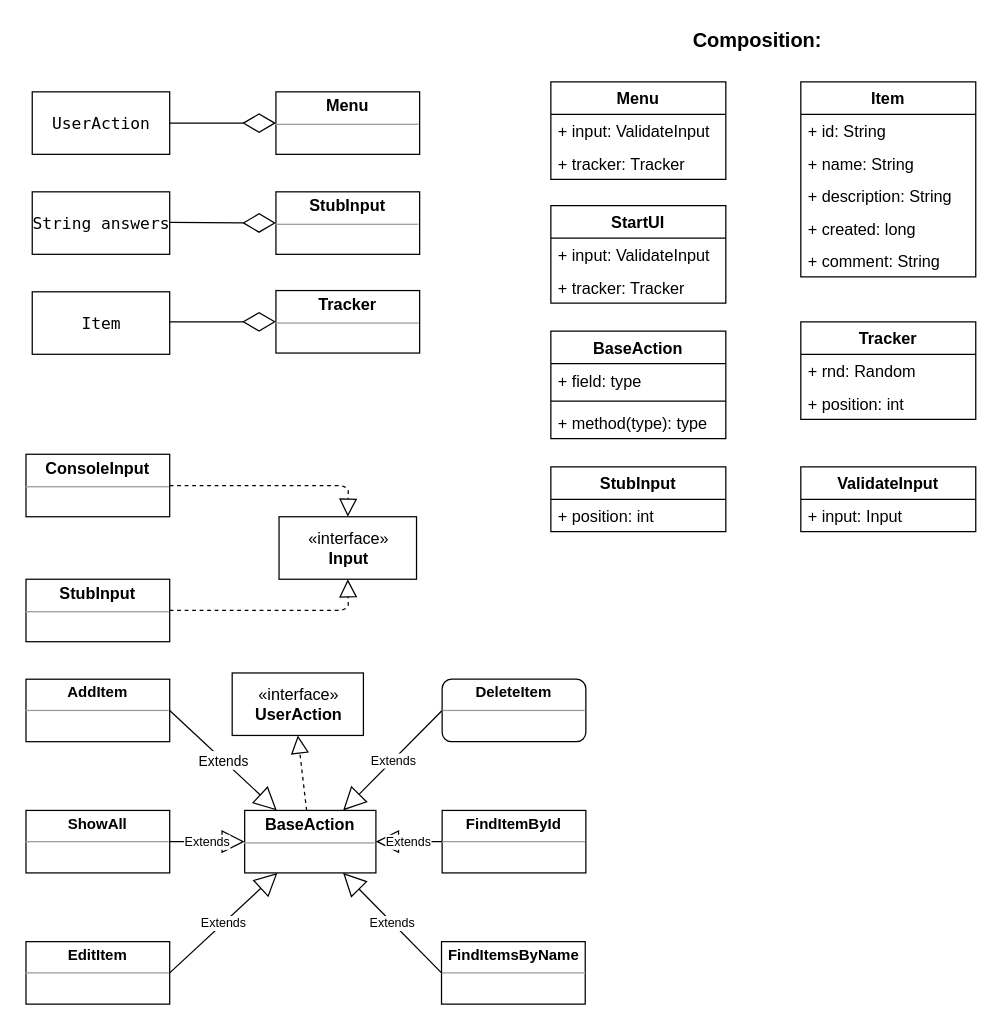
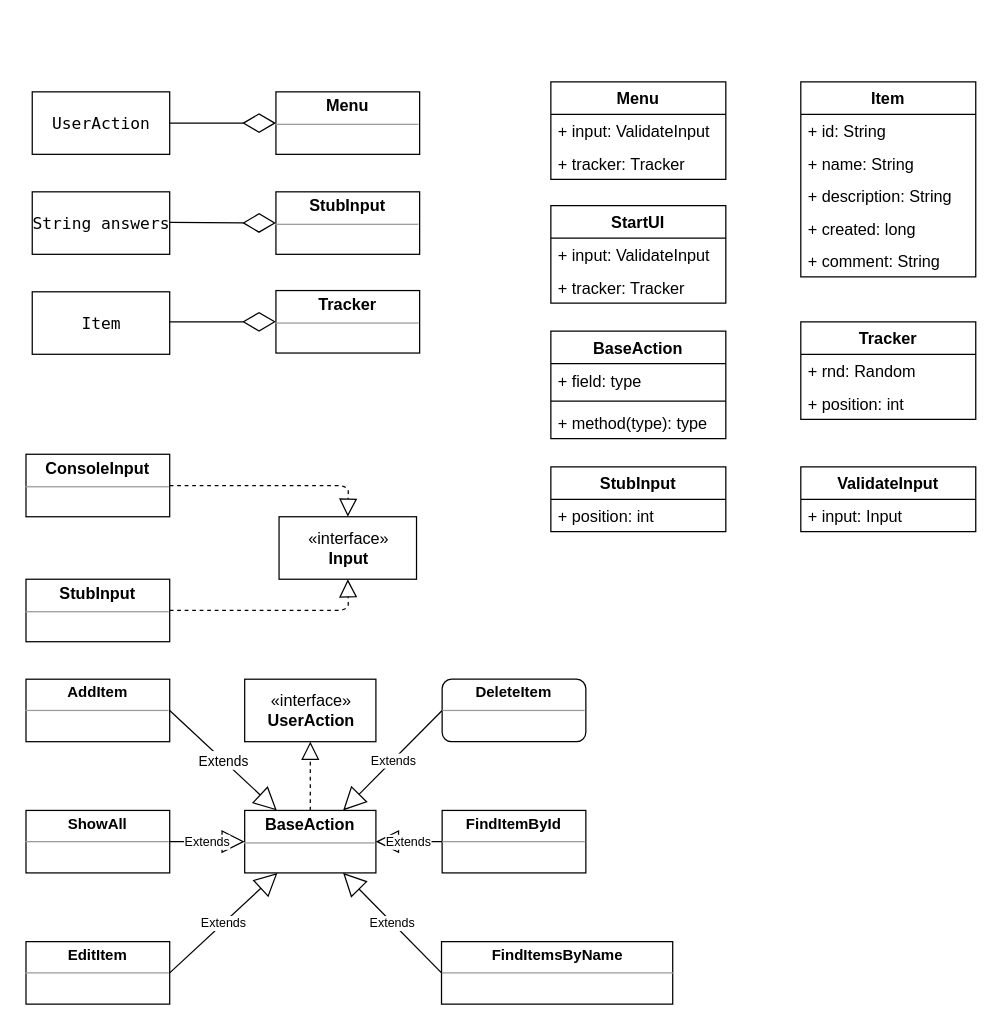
(757, 38) -> none
(298, 704) -> (310, 711)
(513, 973) -> (557, 973)
